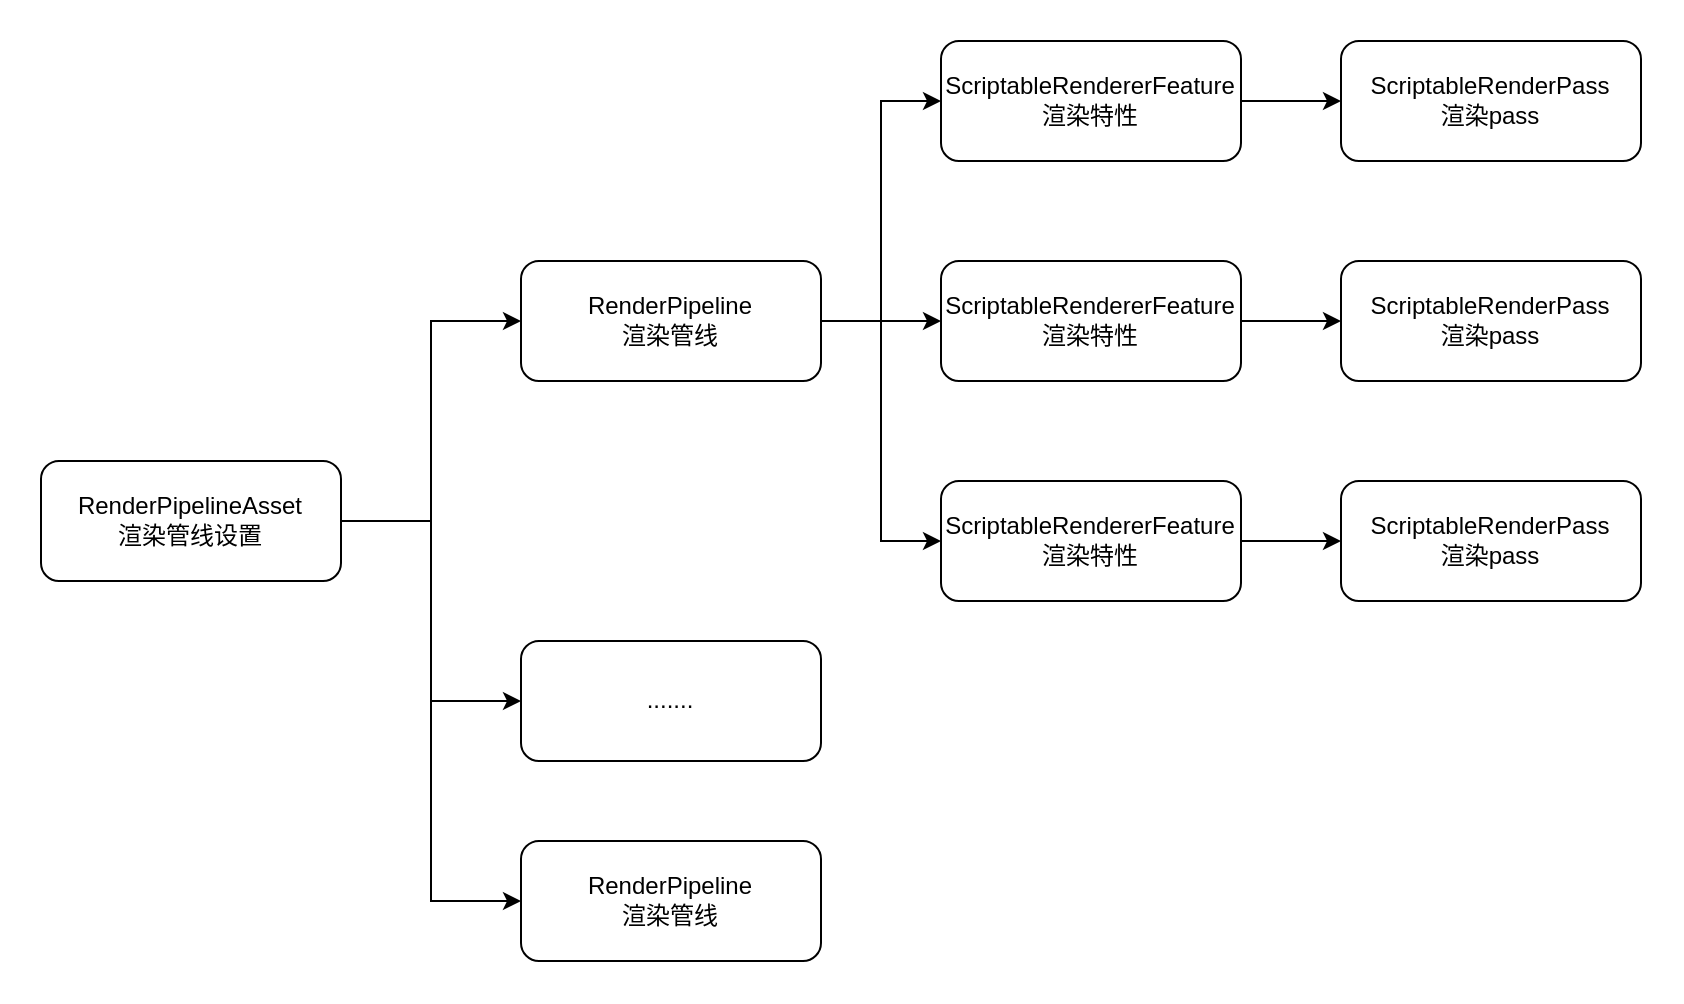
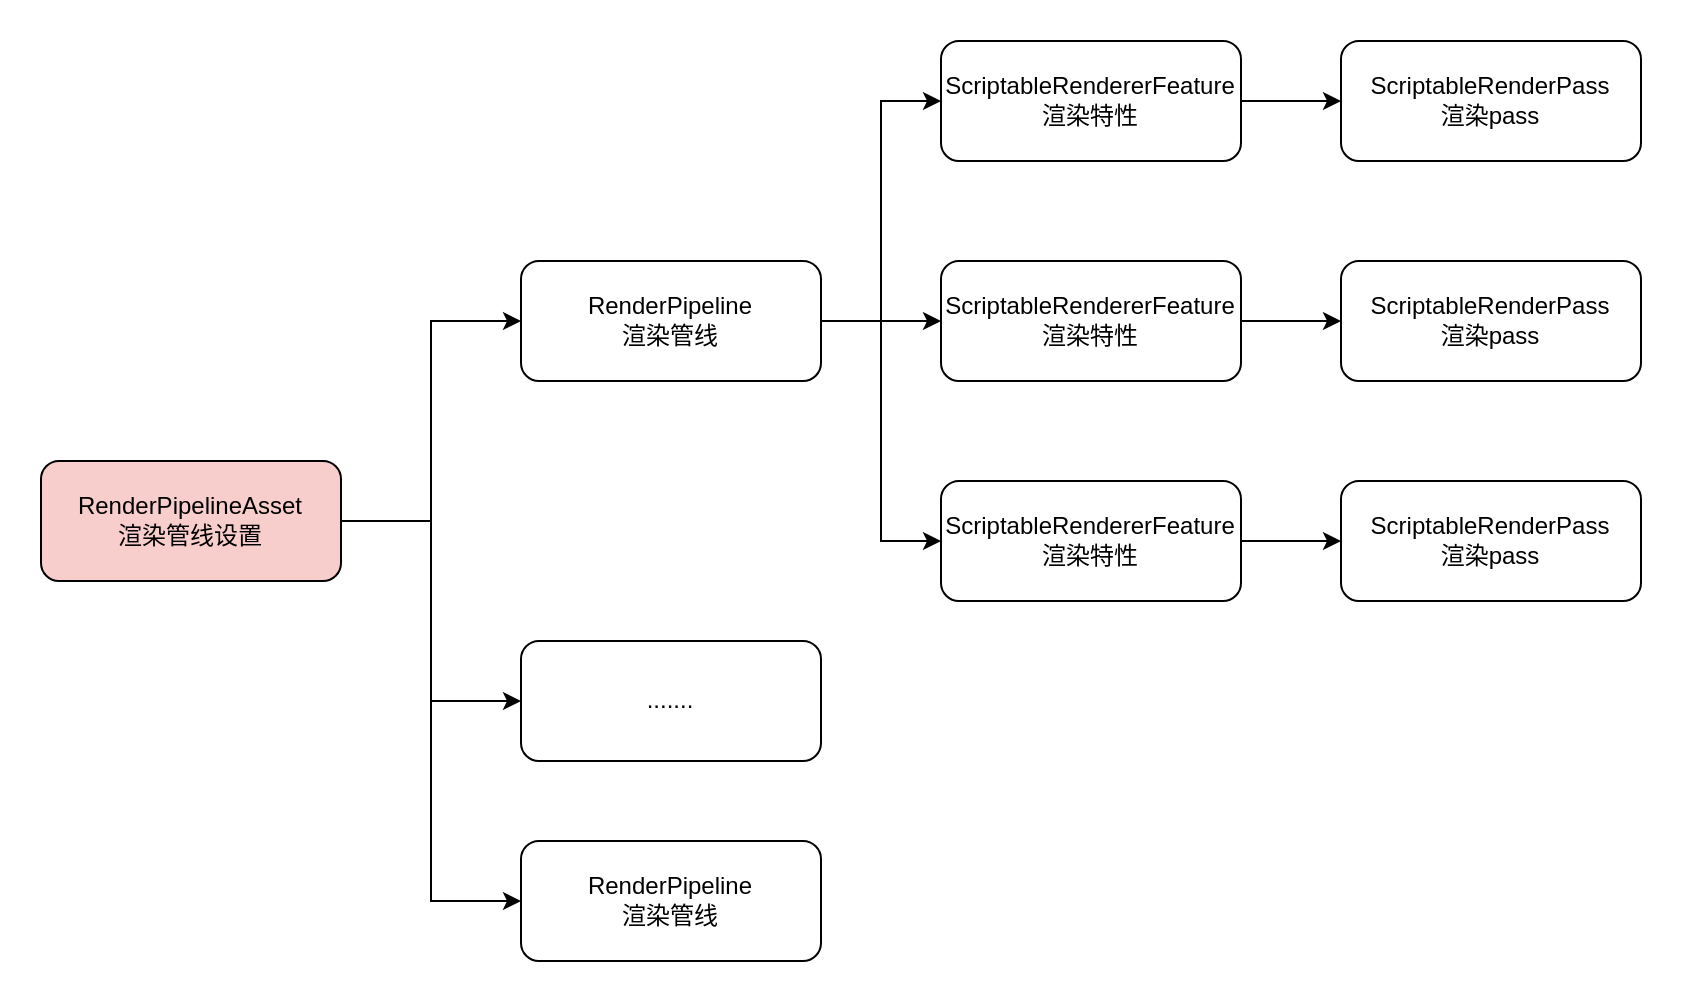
(191, 521) -> (191, 521)
